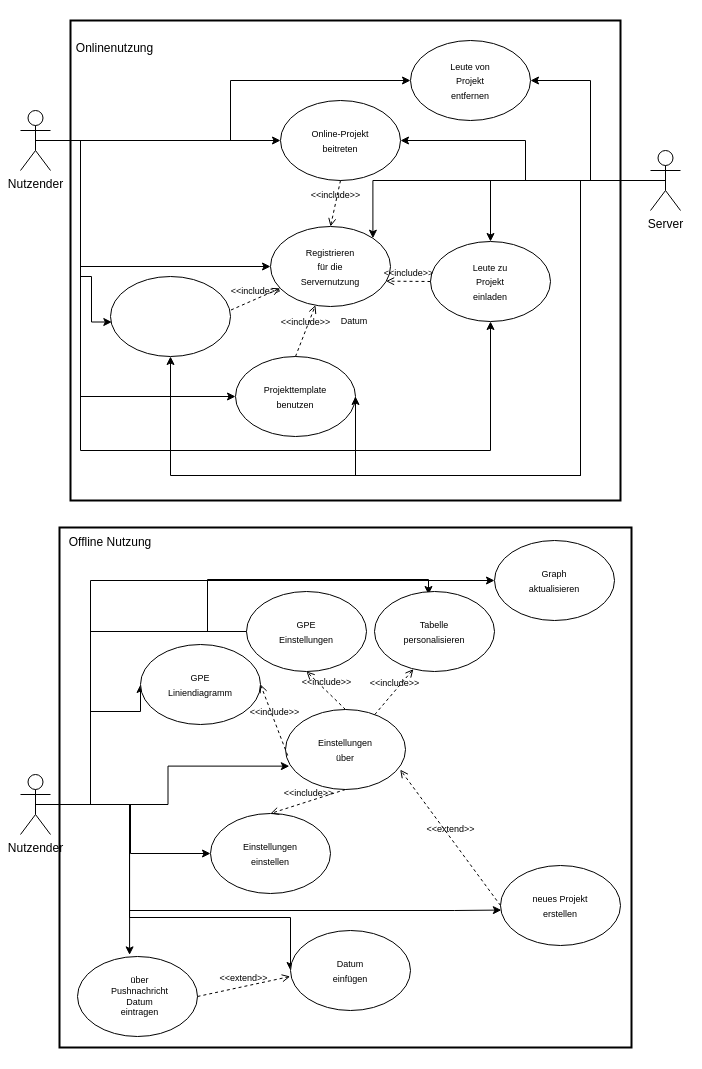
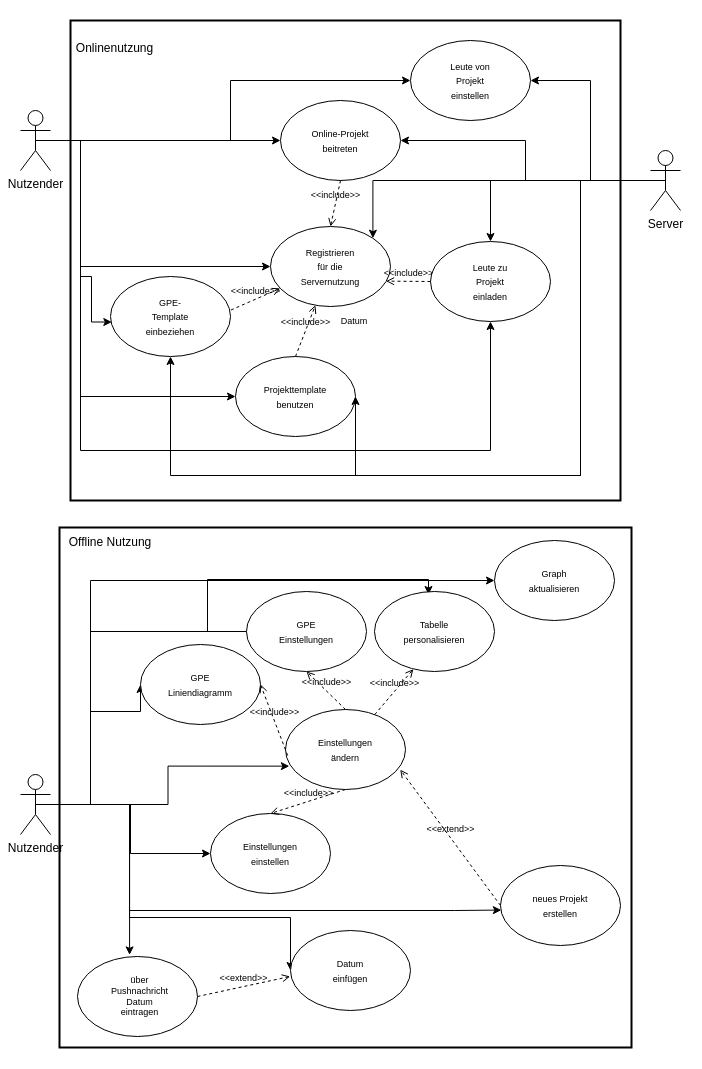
(471, 81) -> (471, 81)
none -> (171, 317)
(346, 750) -> (346, 750)
